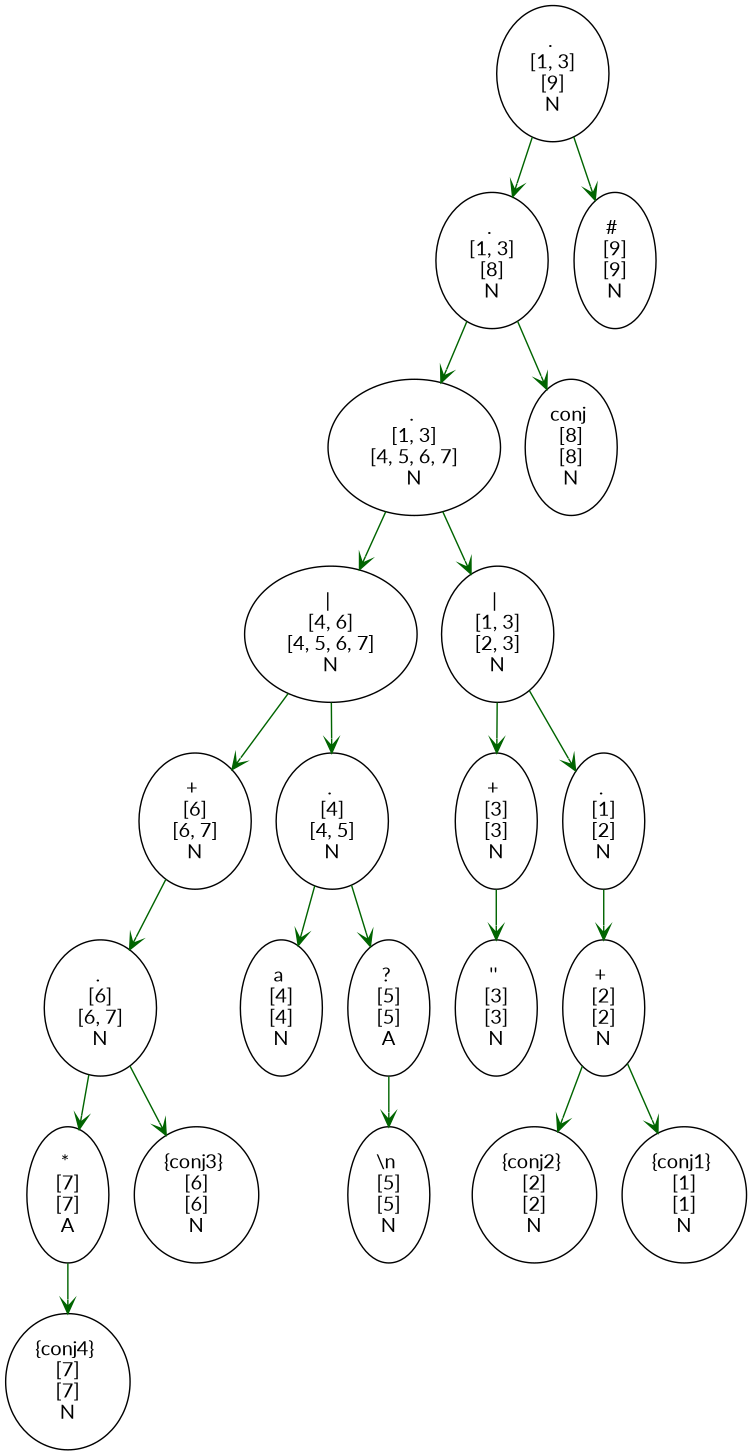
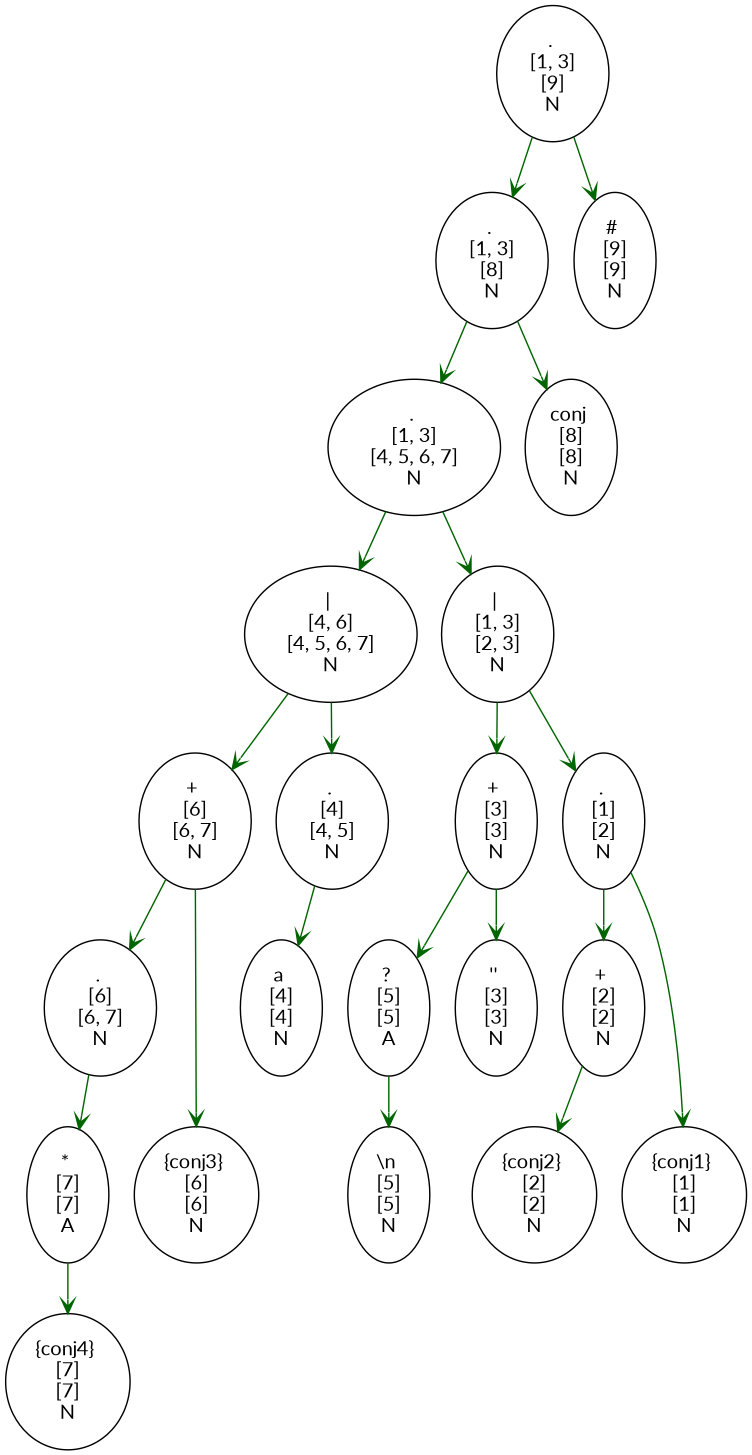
(359, 909) -> (446, 908)
(640, 1092) -> (669, 990)
(145, 1094) -> (196, 1001)
